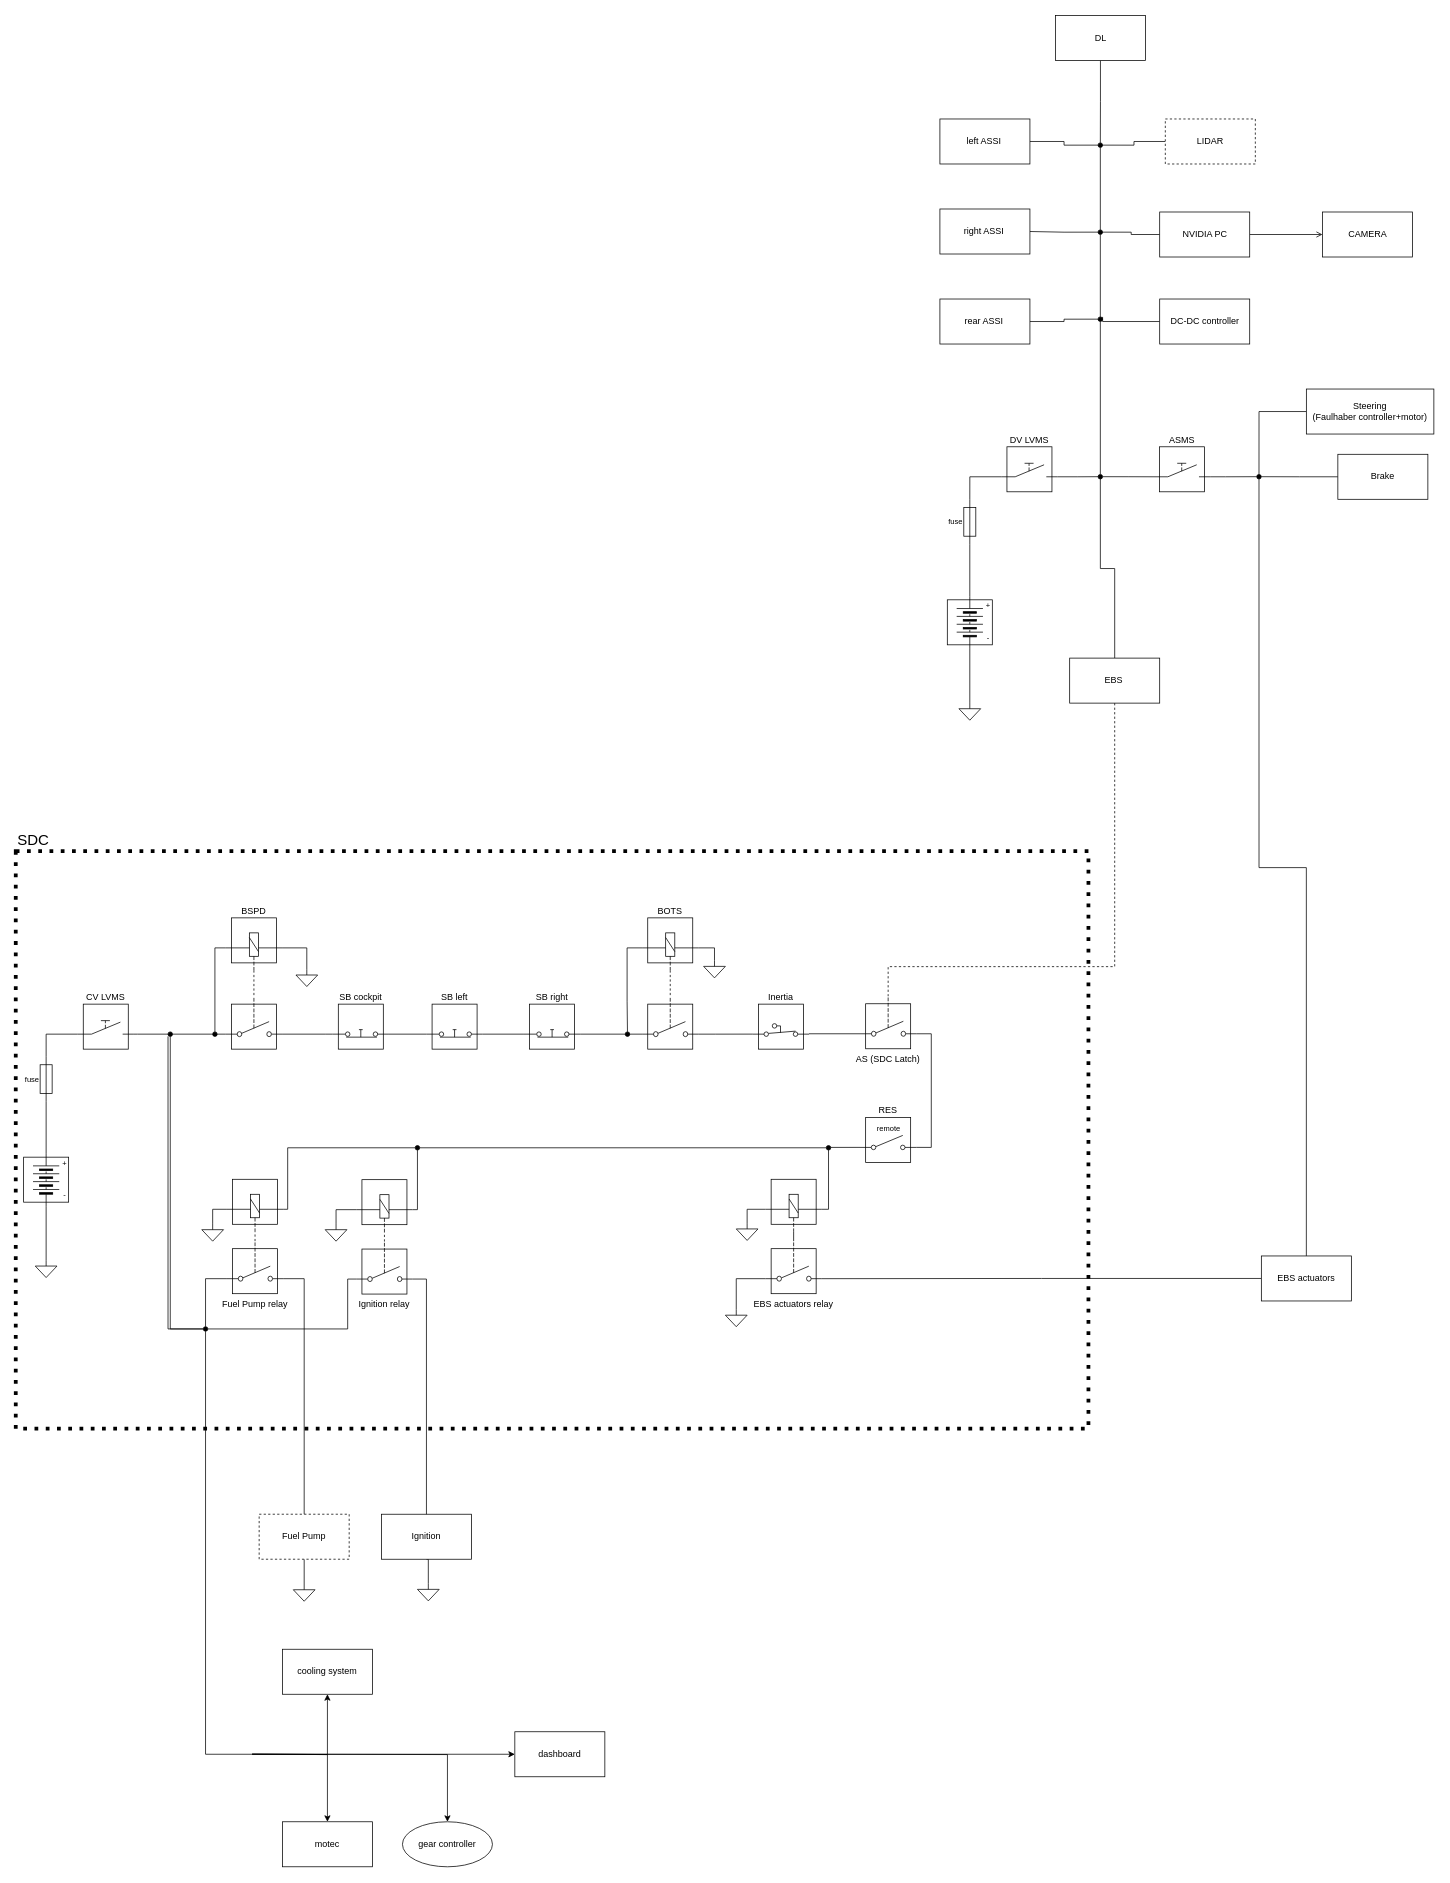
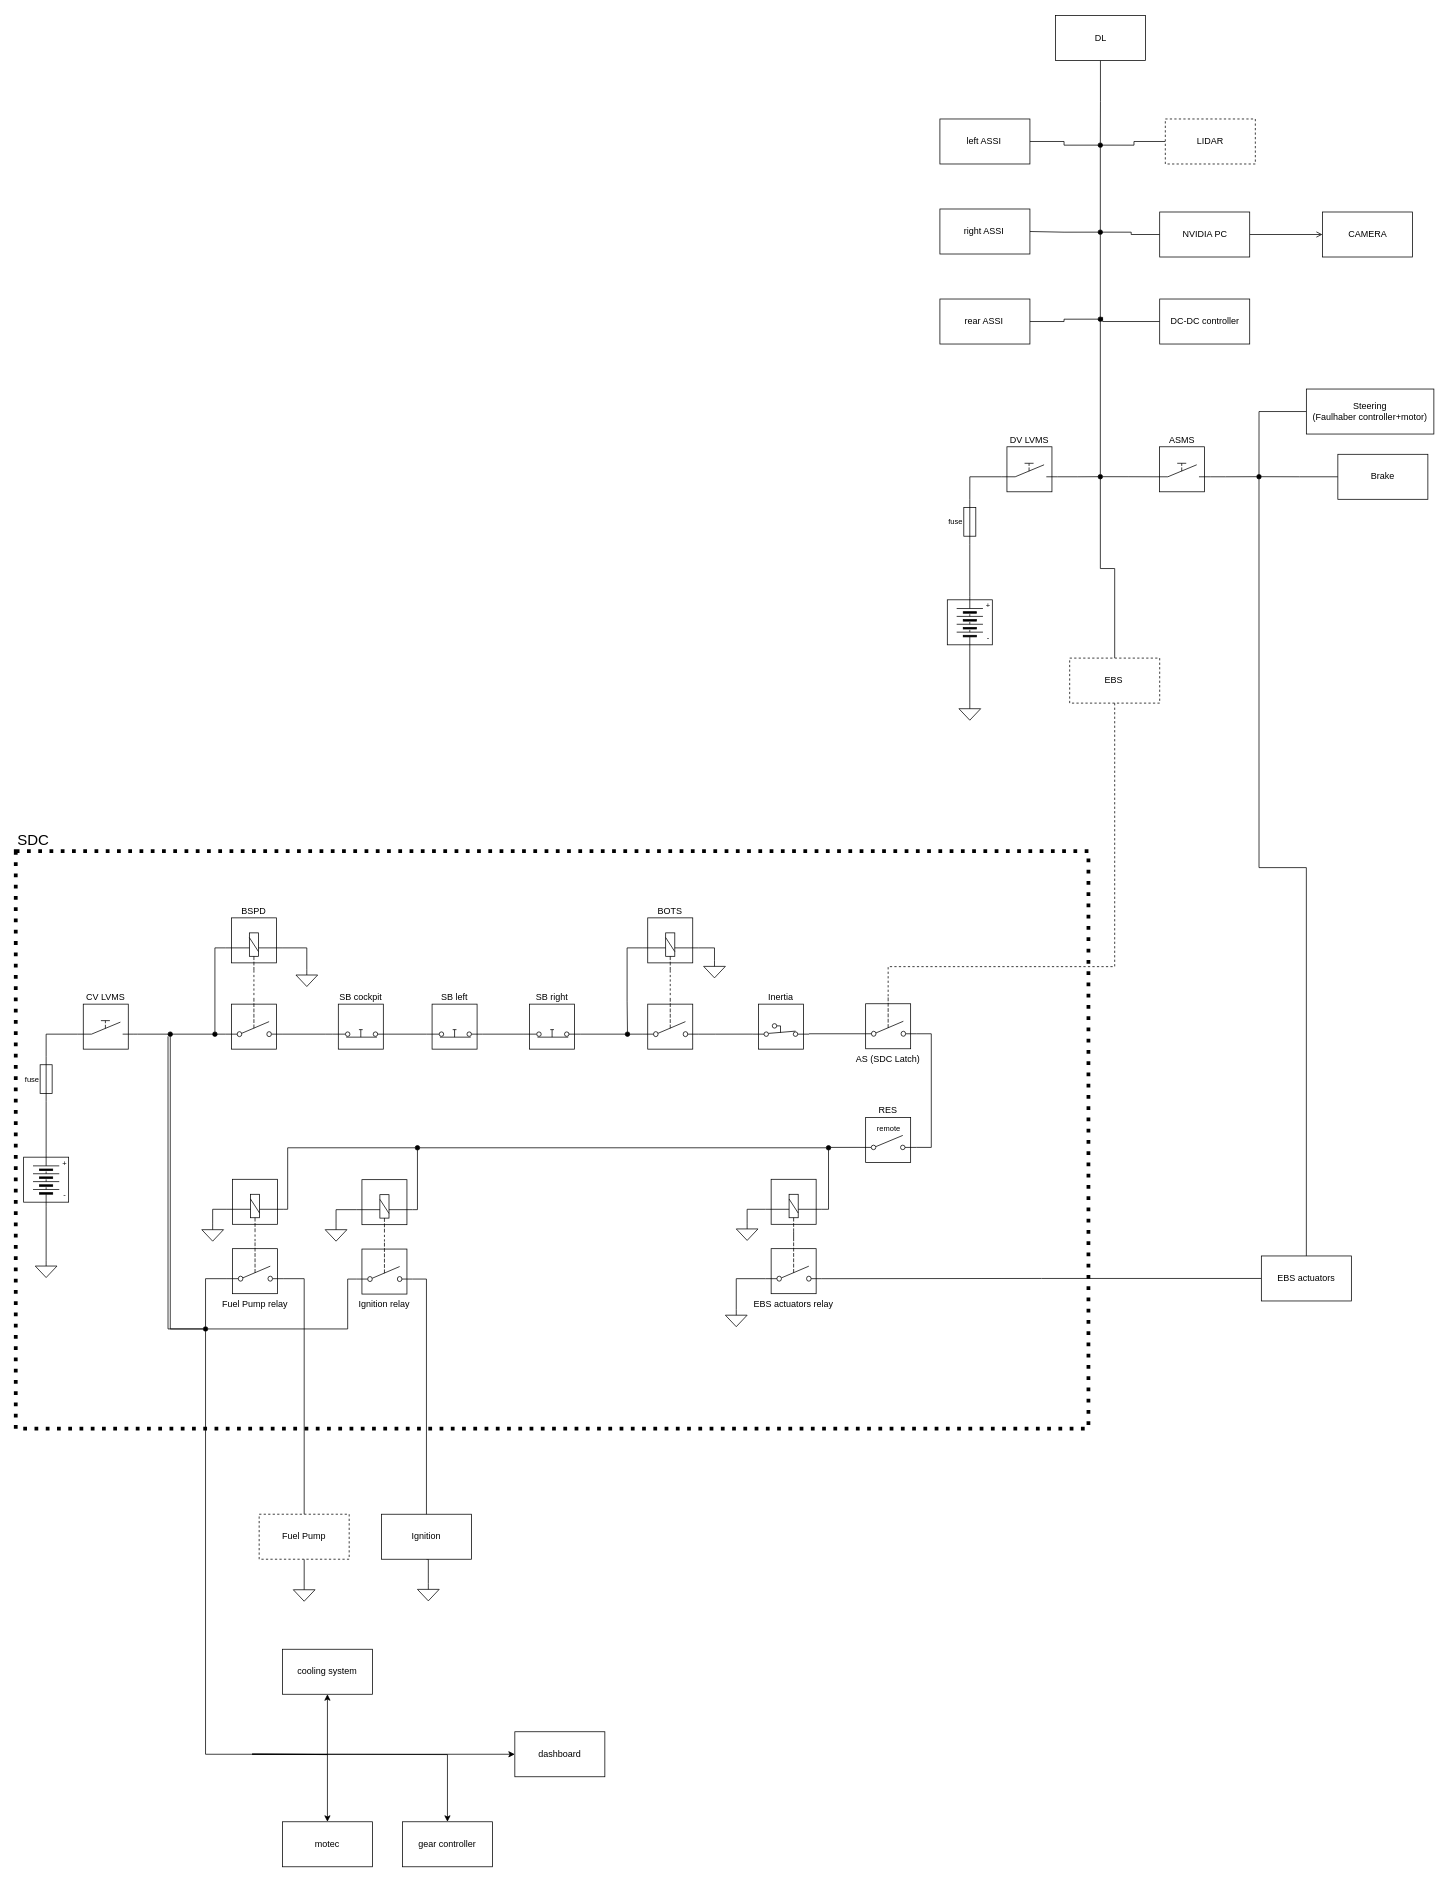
(1115, 680) -> (1115, 680)
(447, 1844) -> (447, 1844)
